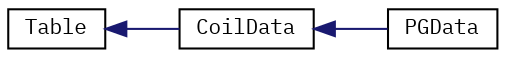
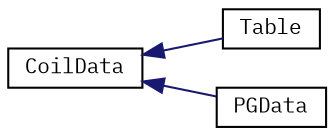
(153, 29) -> (193, 44)
